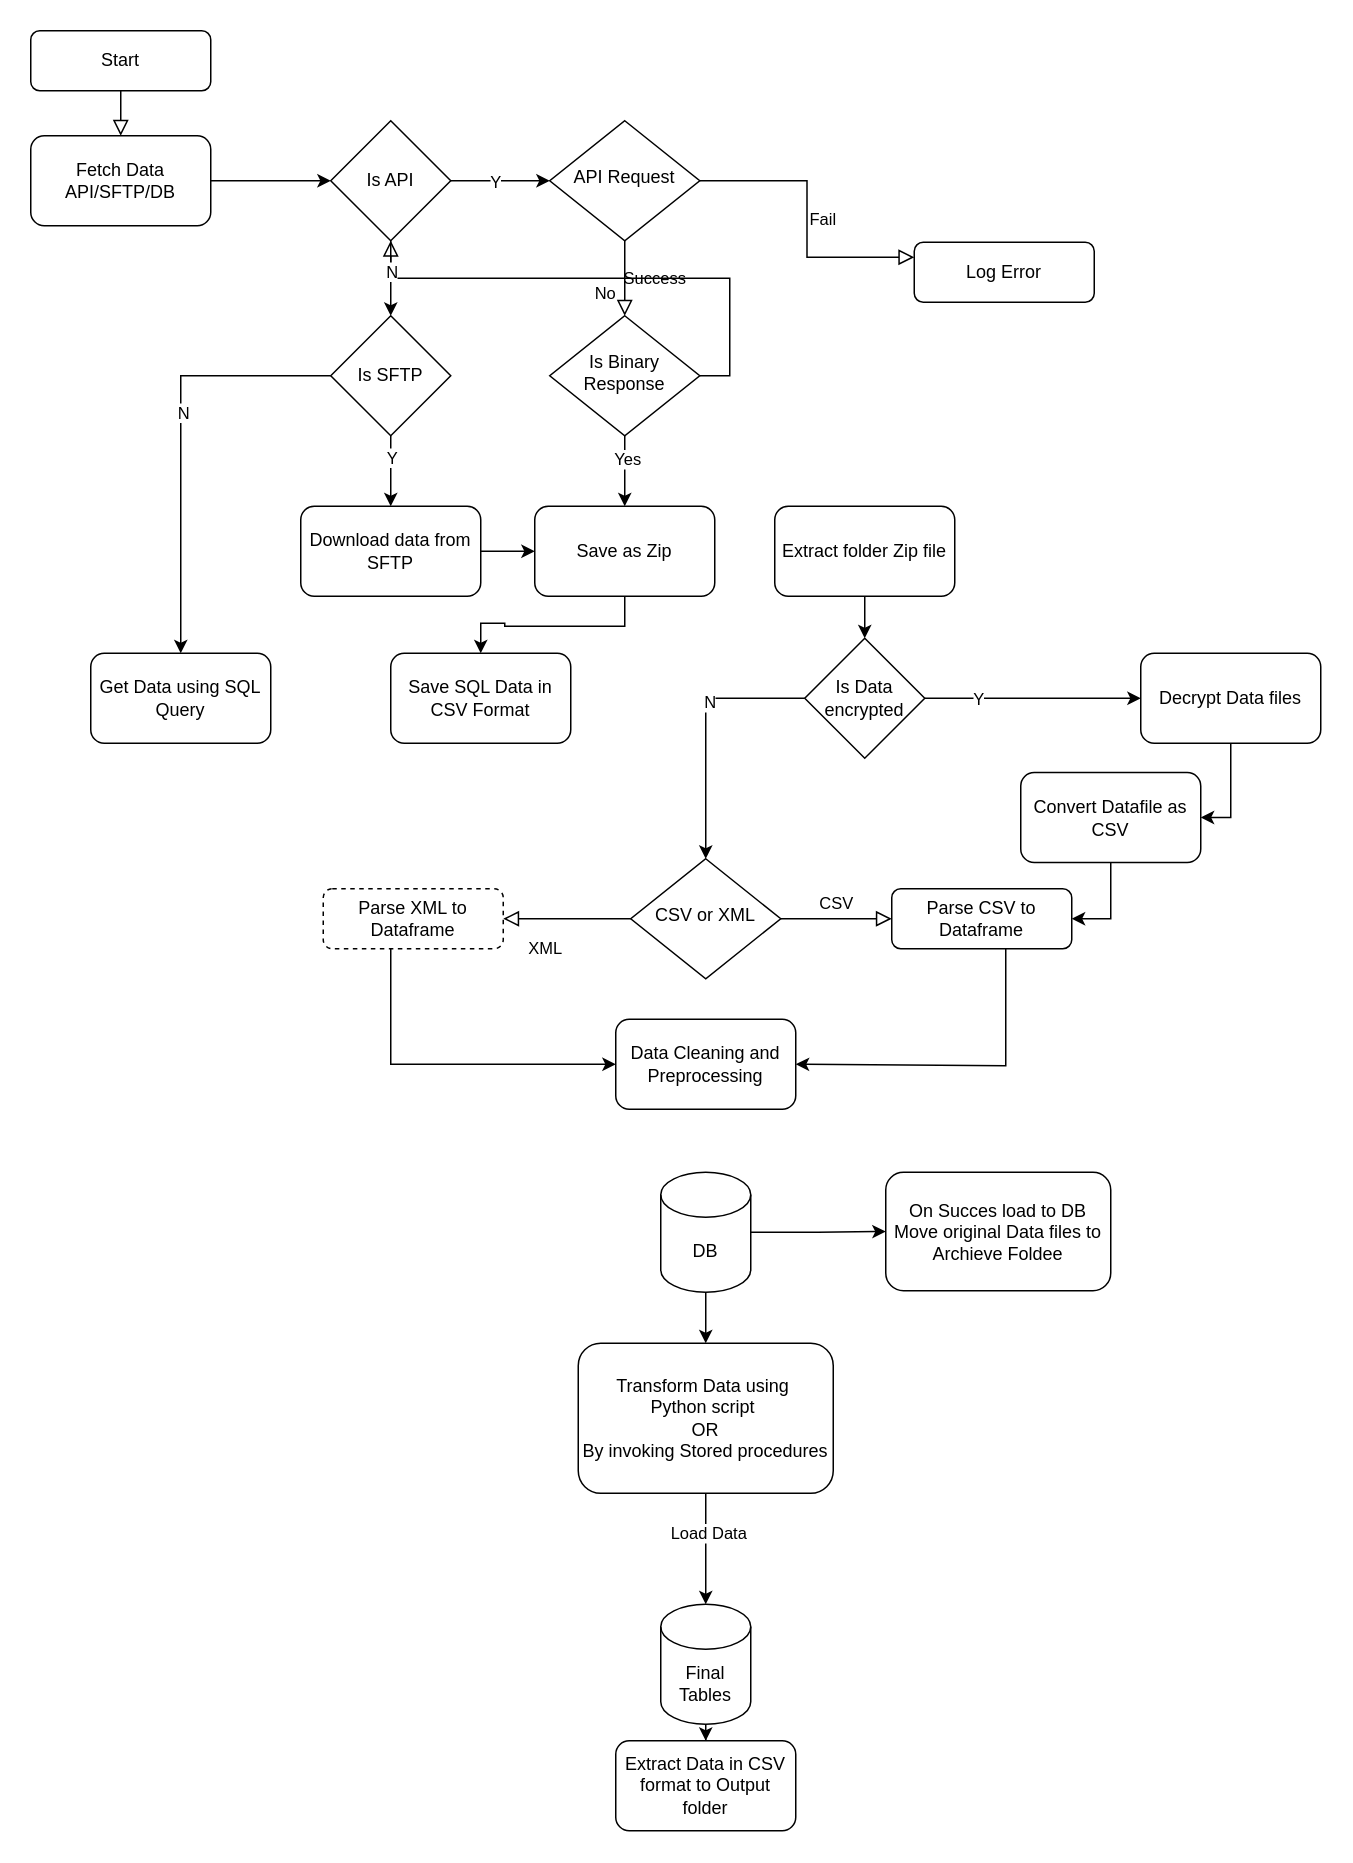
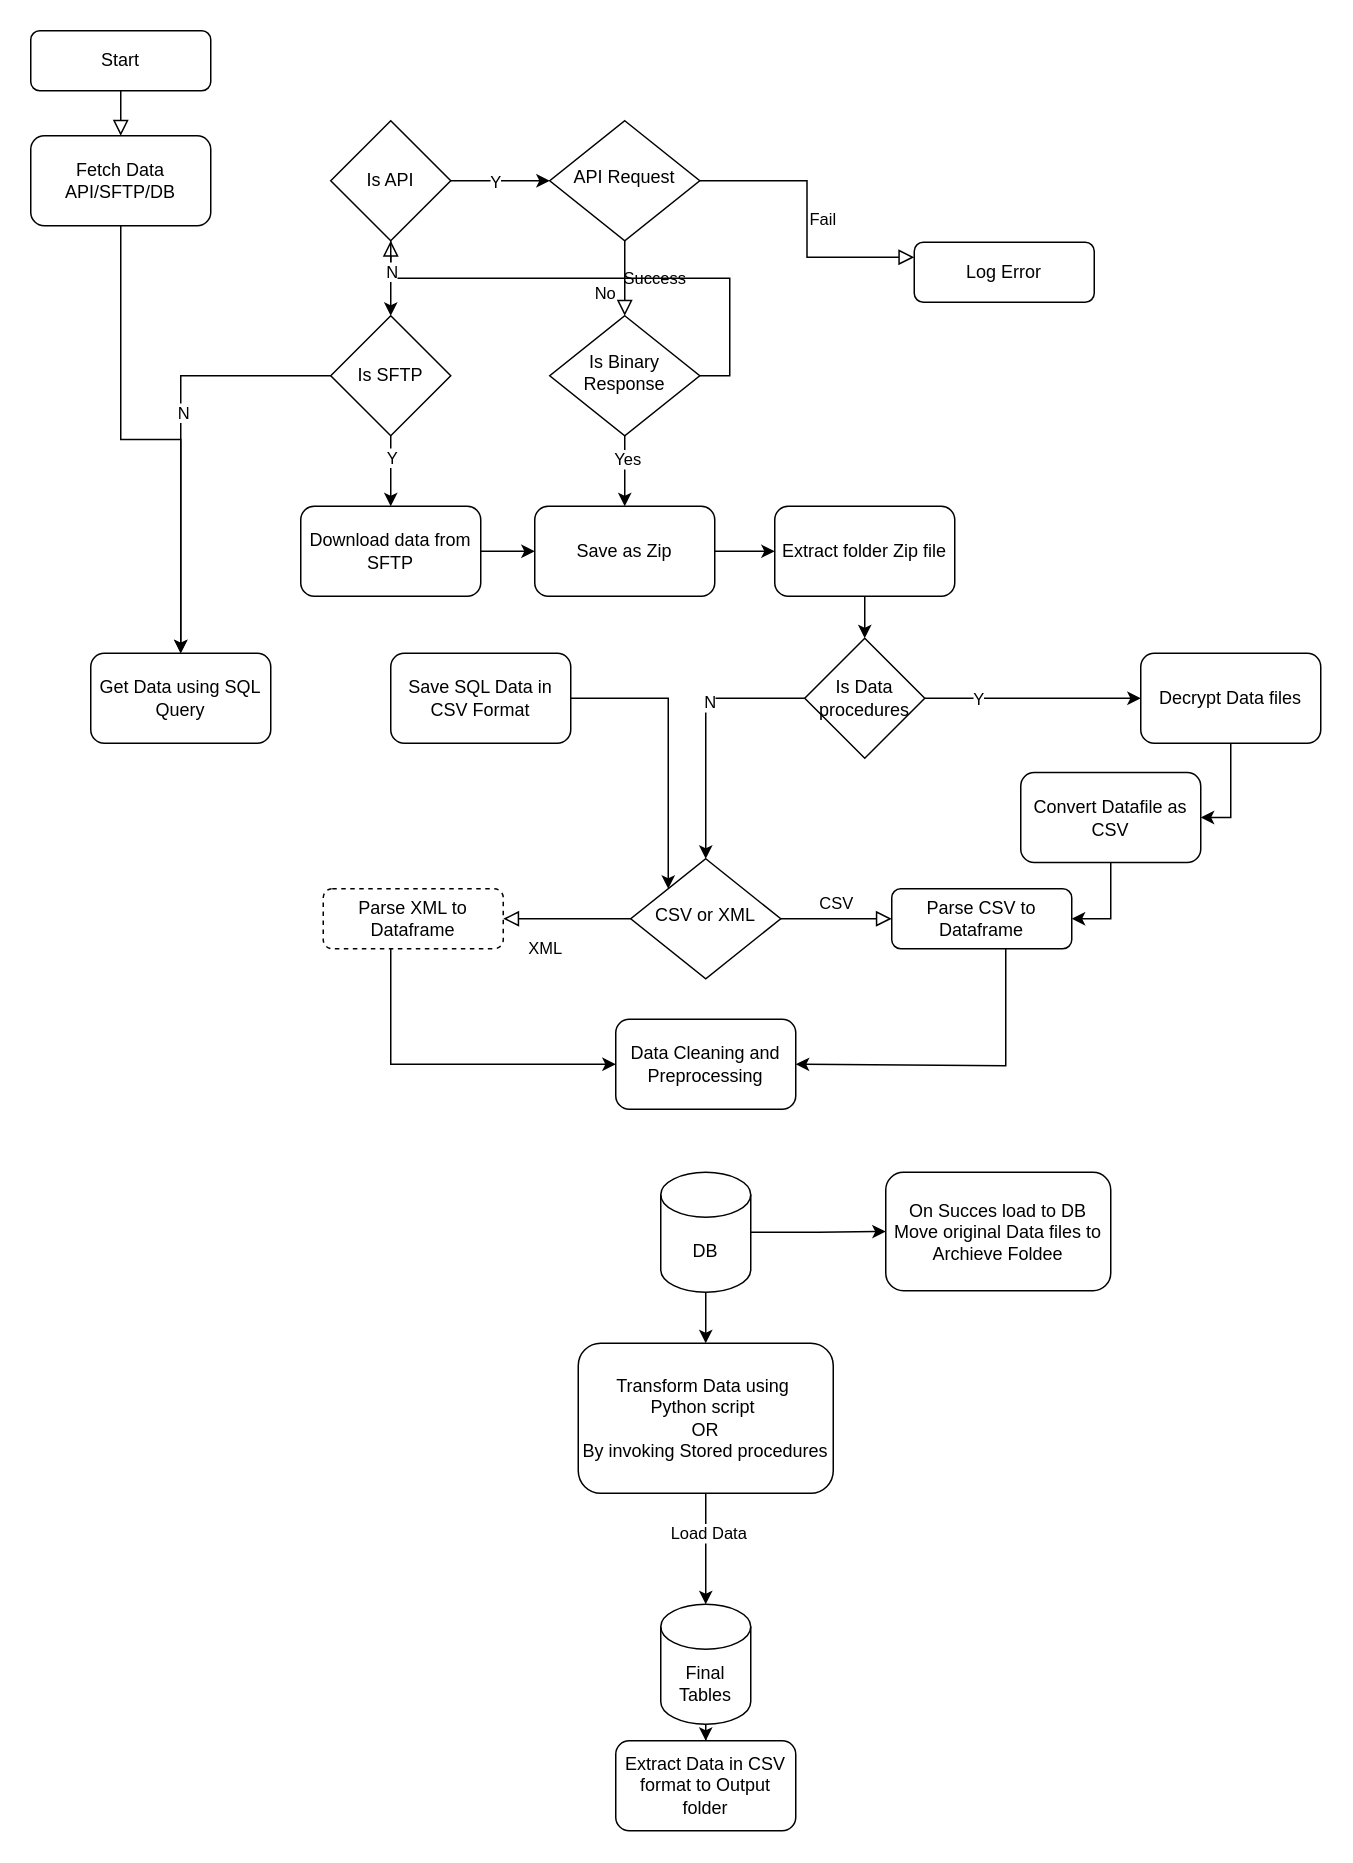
(266, 181) -> (121, 361)
(557, 626) -> (740, 551)
(865, 698) -> (865, 698)
none -> (668, 739)
